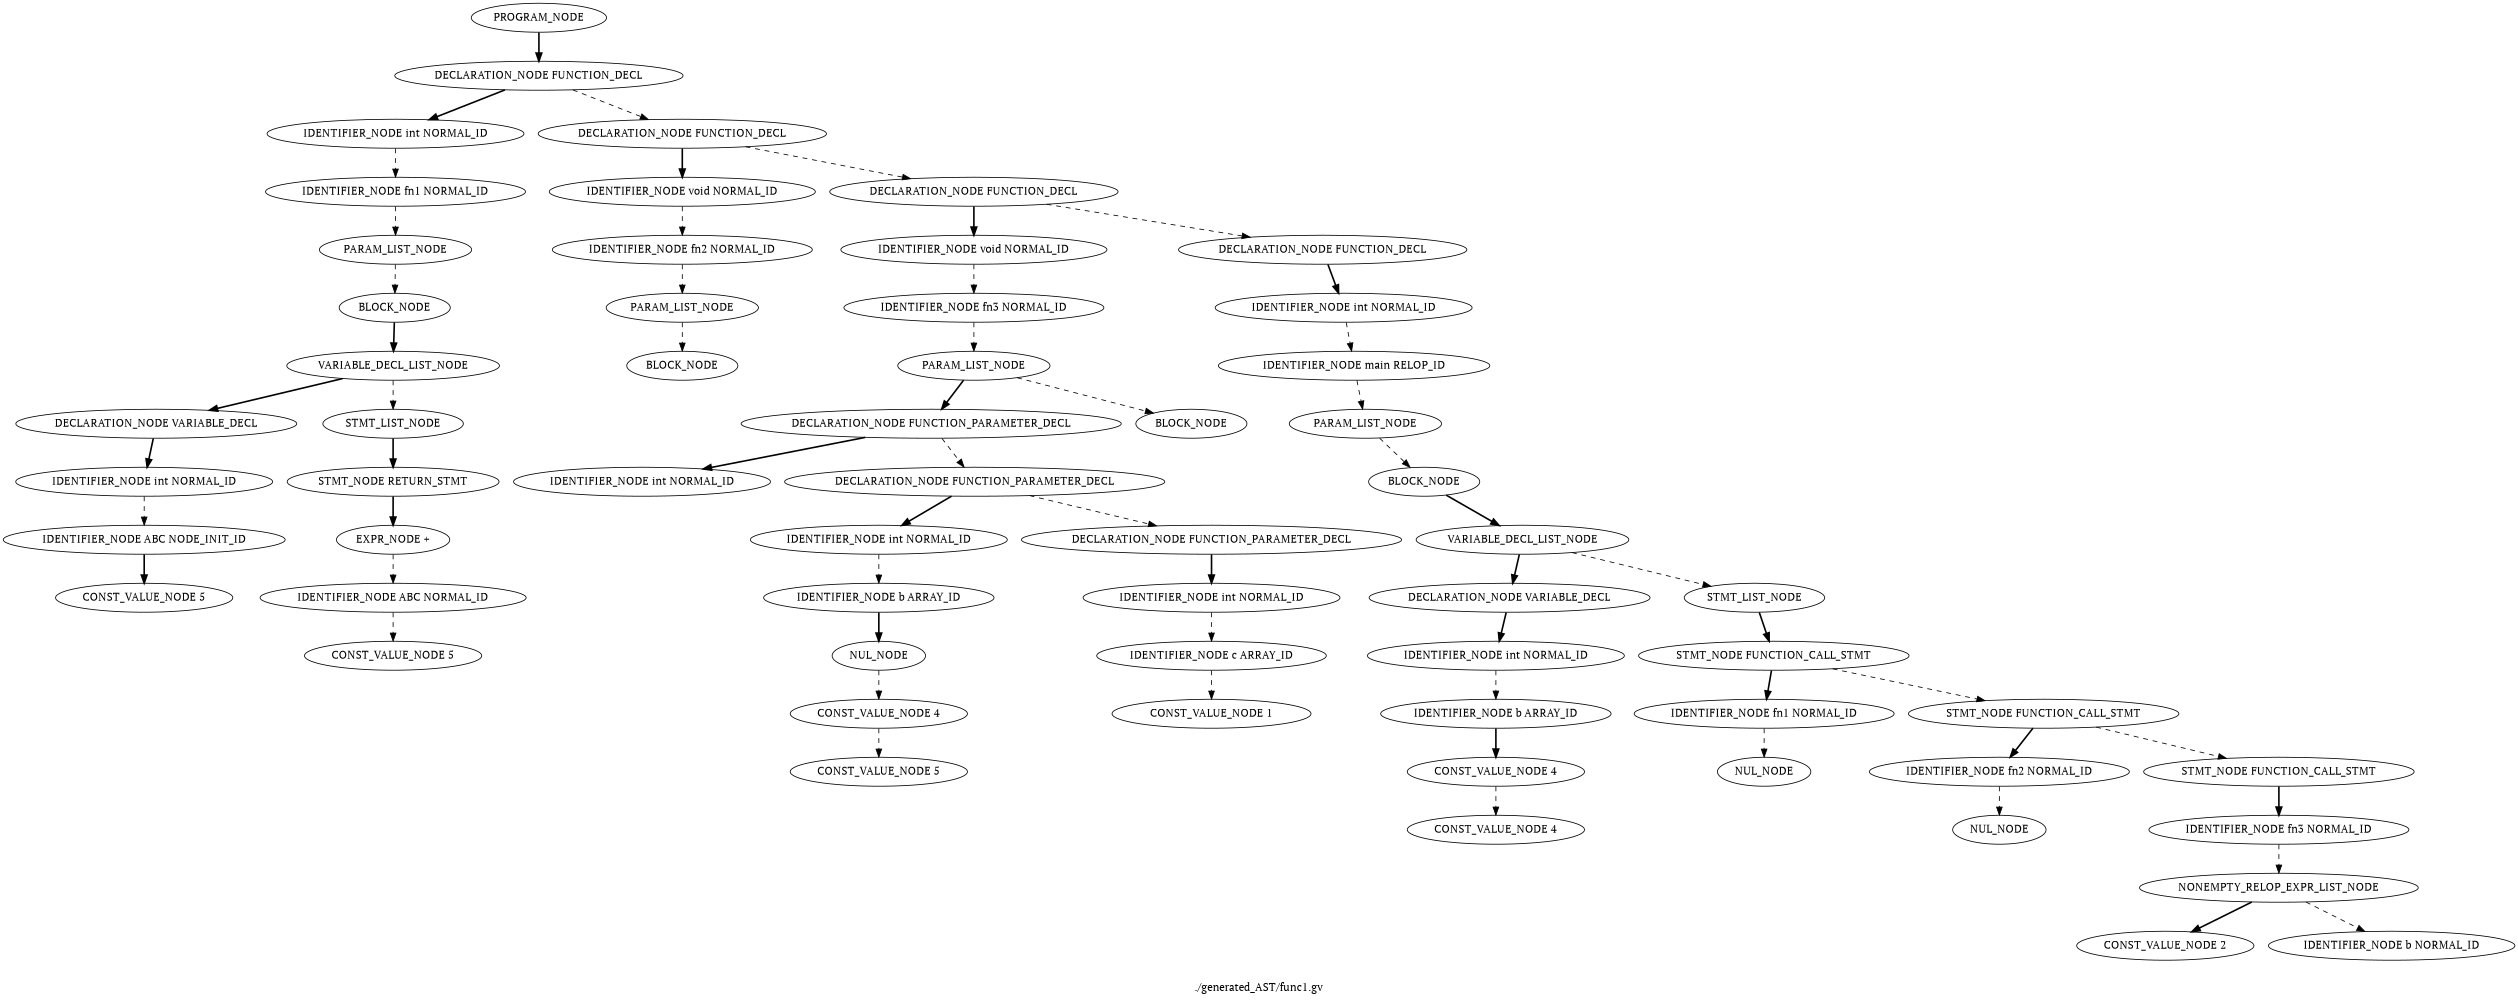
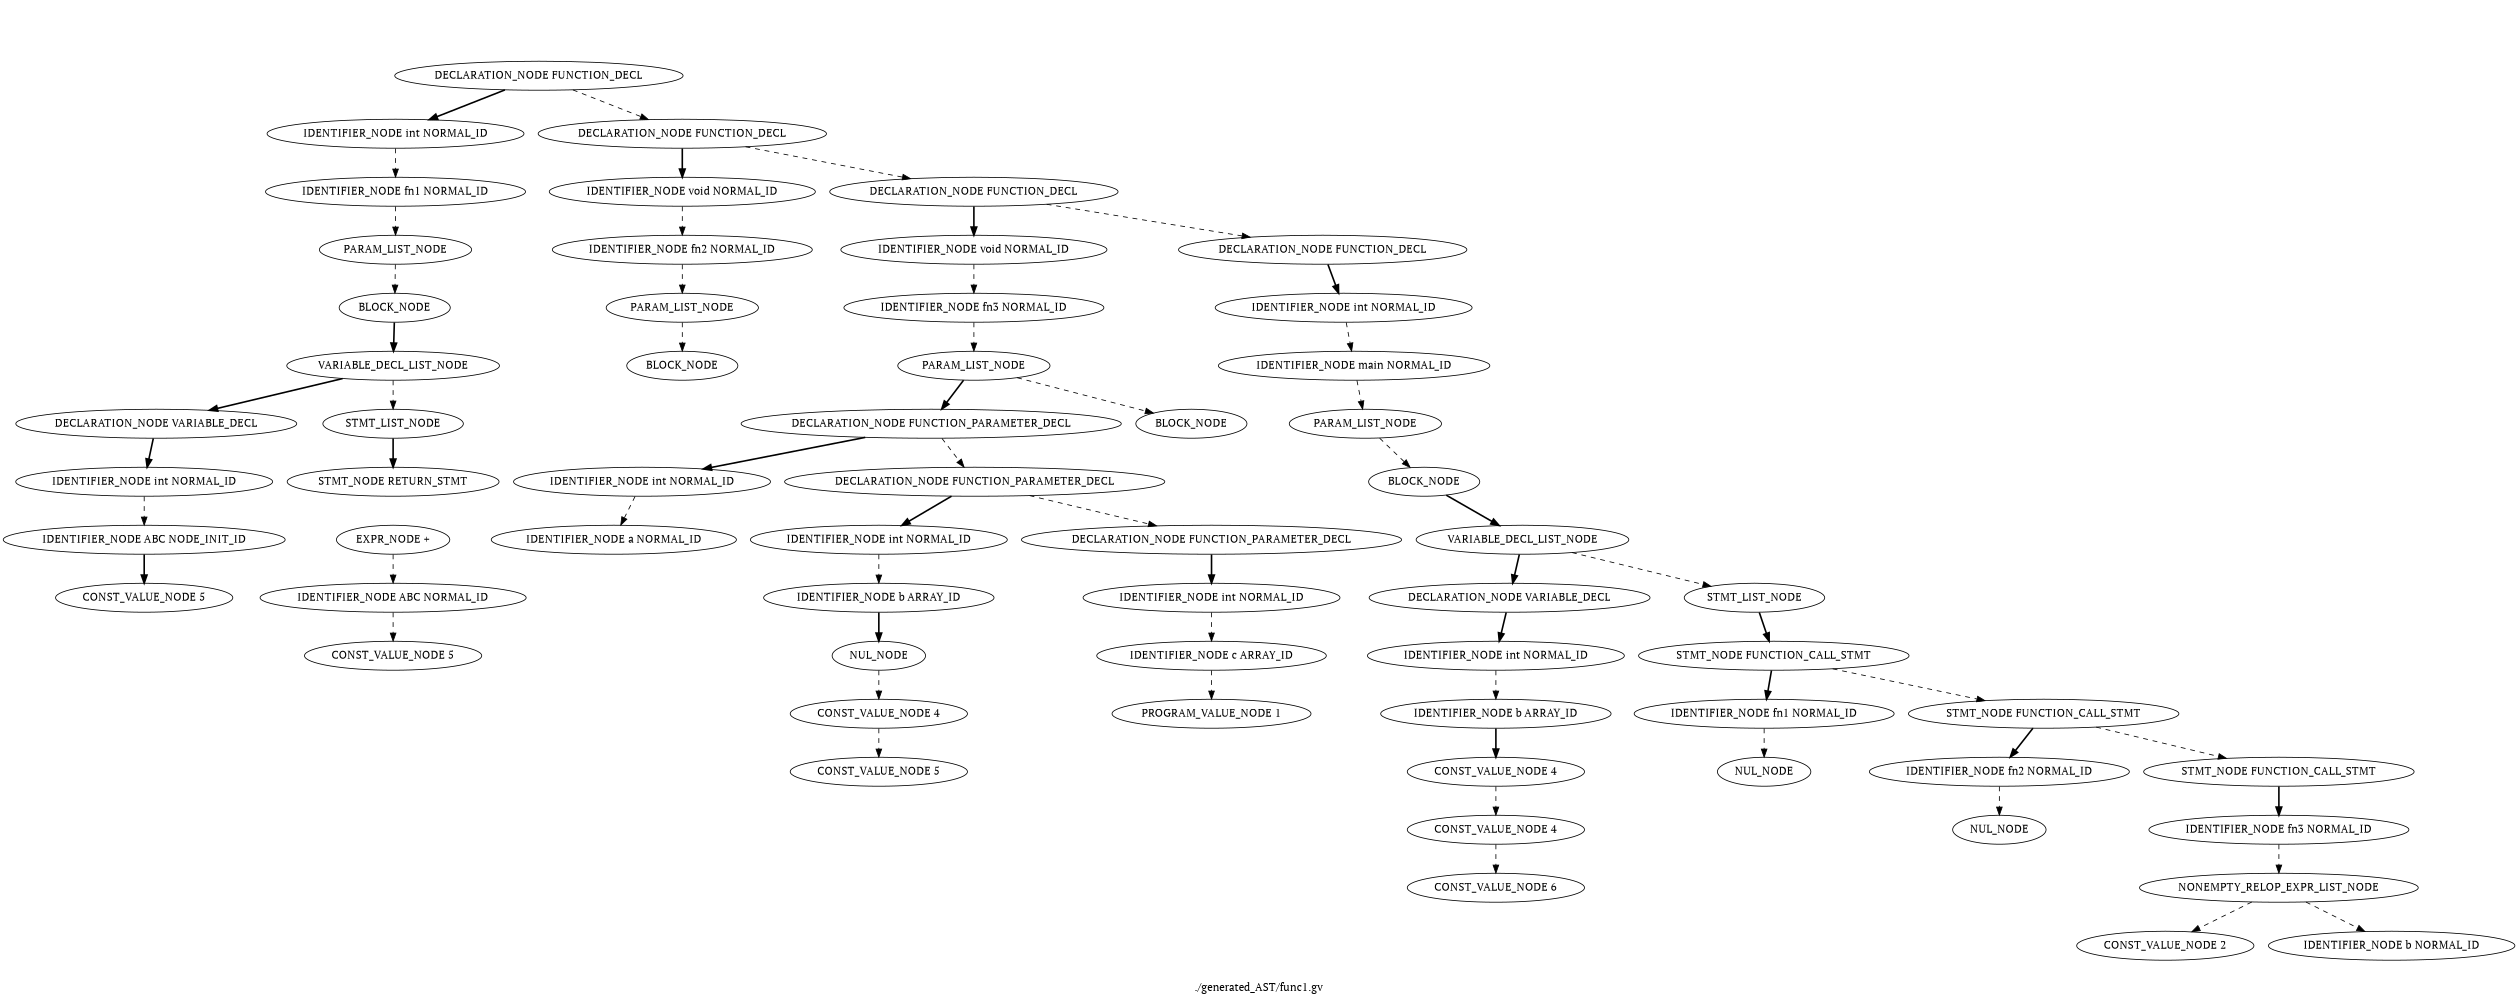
(539, 18) -> none
(1354, 366) -> (1354, 366)
(393, 507) -> none
none -> (614, 540)
(1212, 714) -> (1212, 714)
none -> (1496, 888)
(2225, 915) -> (2225, 915)
